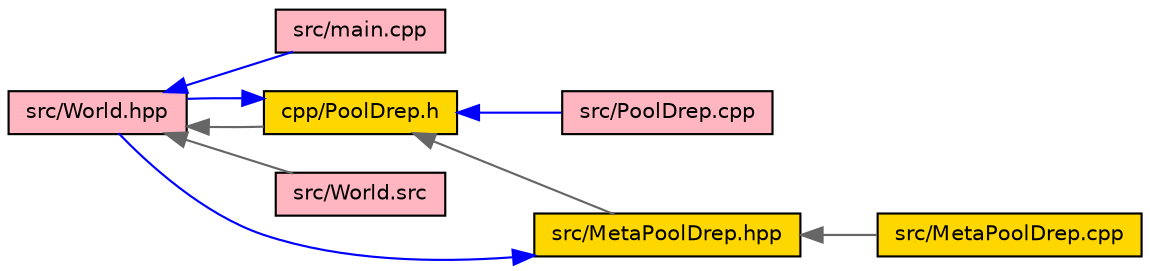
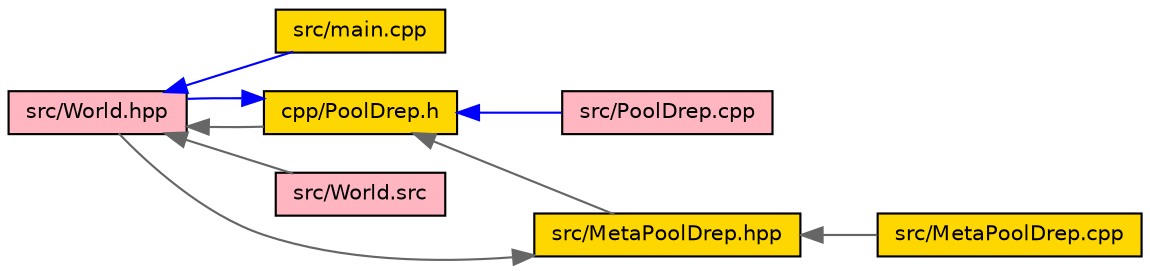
(360, 31) -> (360, 31)
(299, 245) -> (299, 245)
